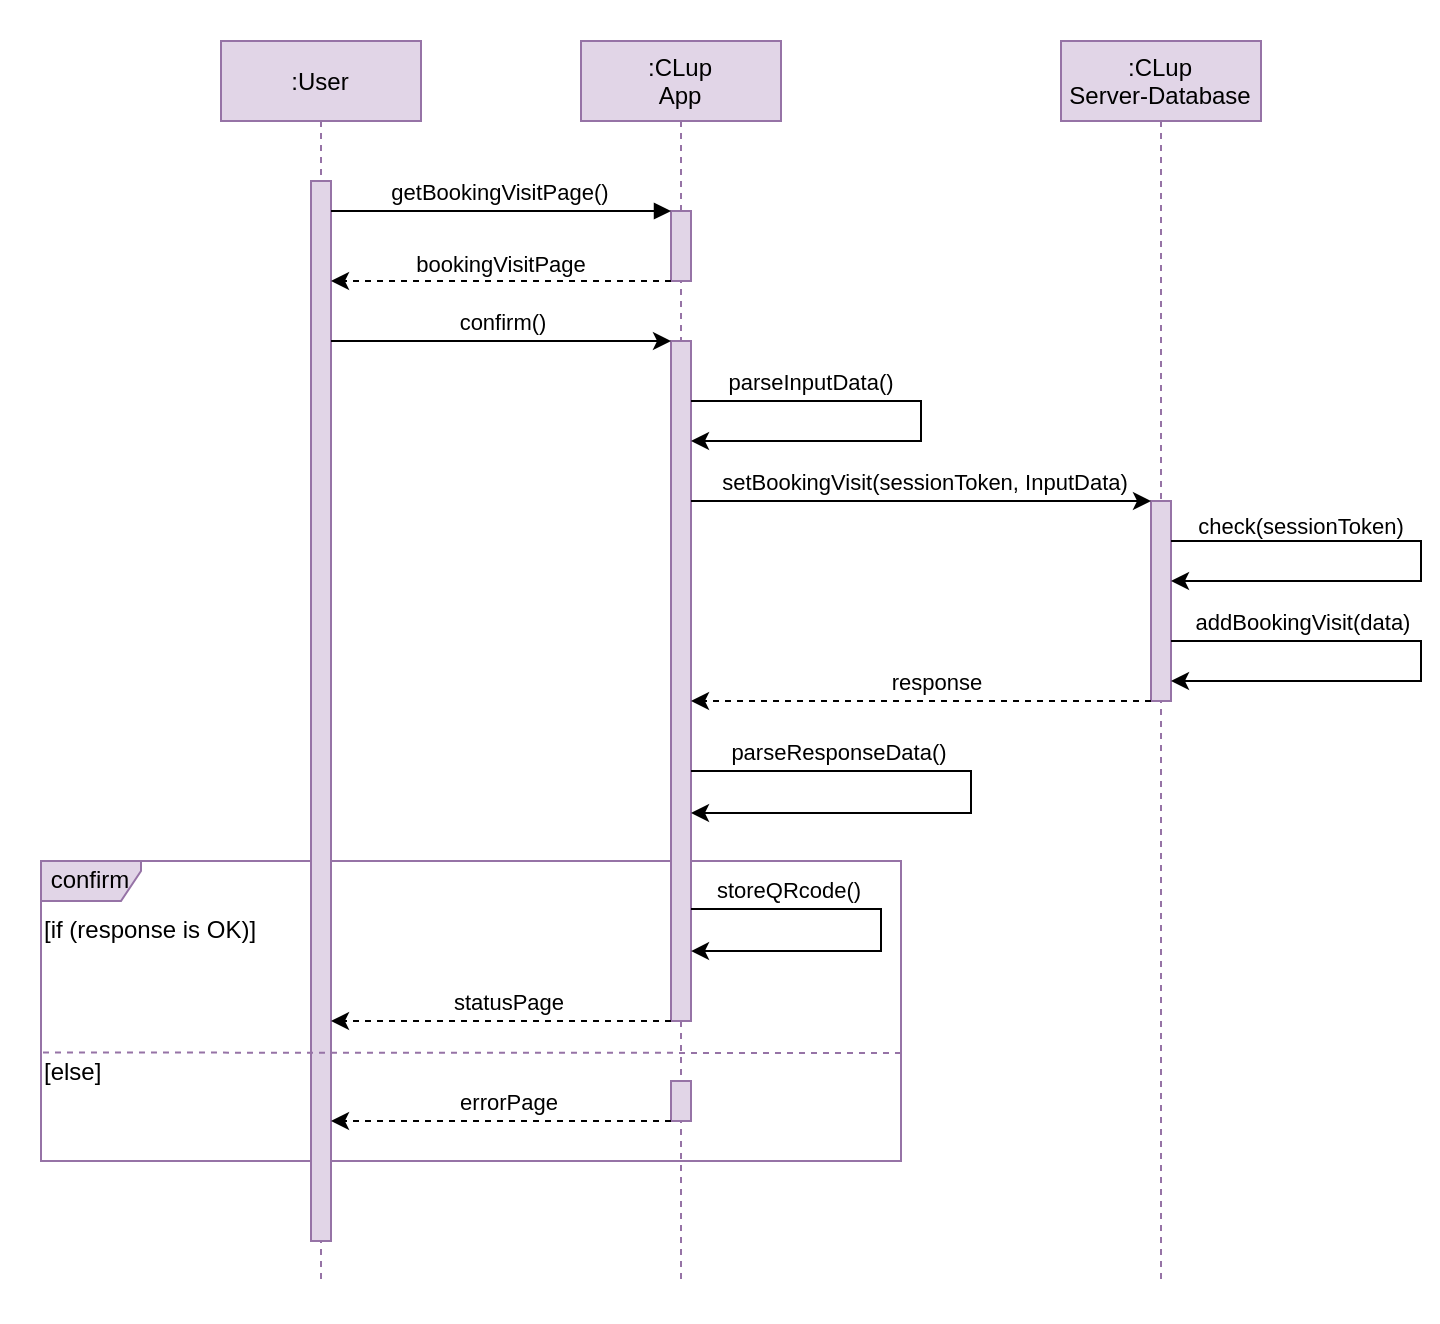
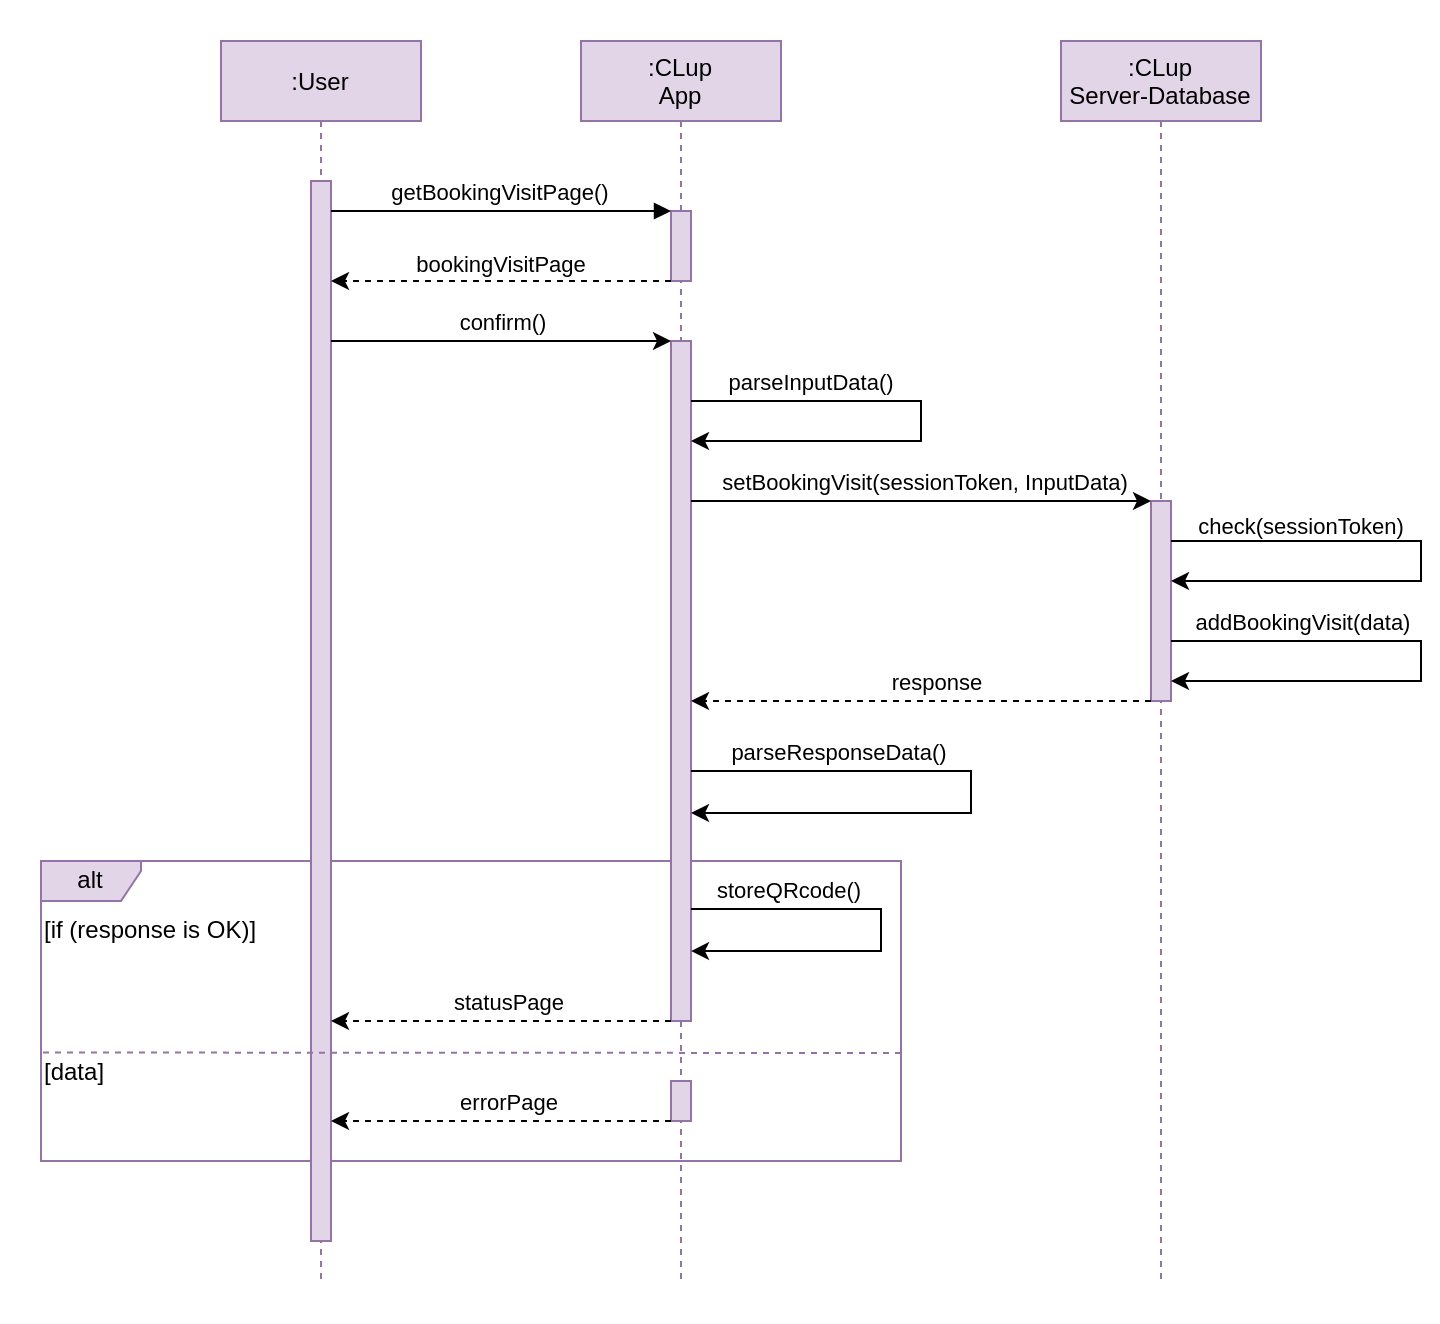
(91, 881) -> (91, 881)
(82, 1073) -> (85, 1073)
